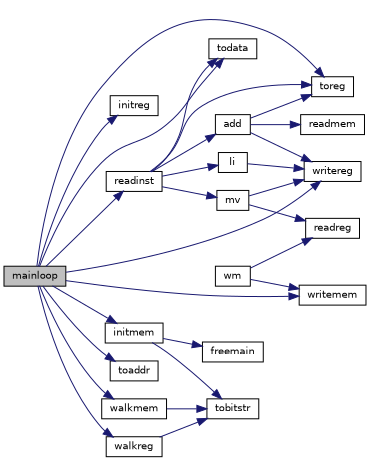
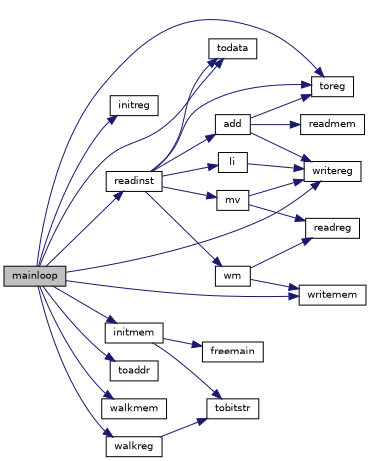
none -> (180, 225)
(182, 409) -> none
